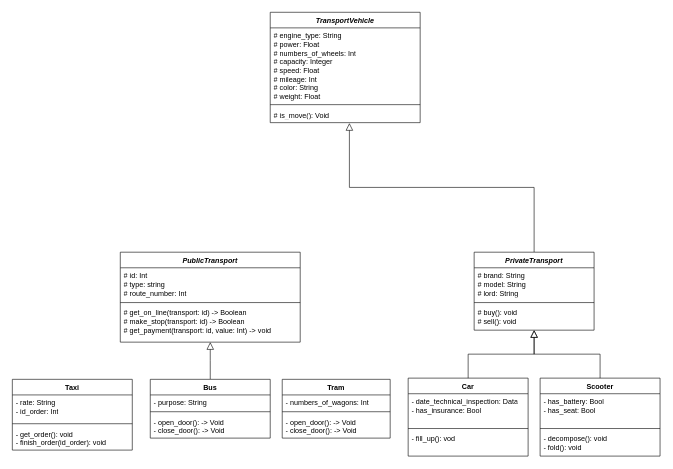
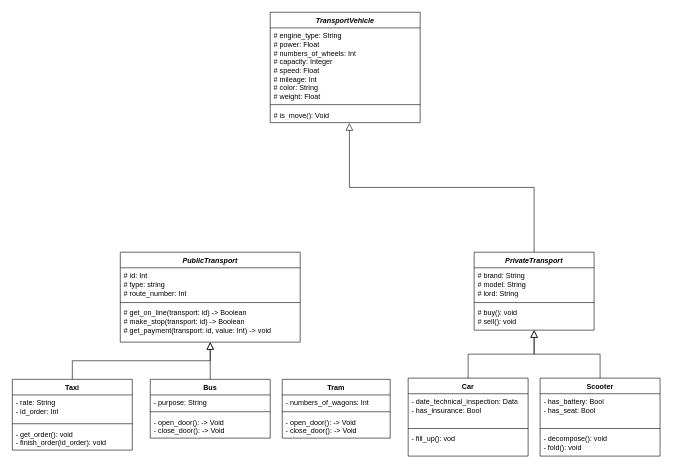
none -> (131, 361)
